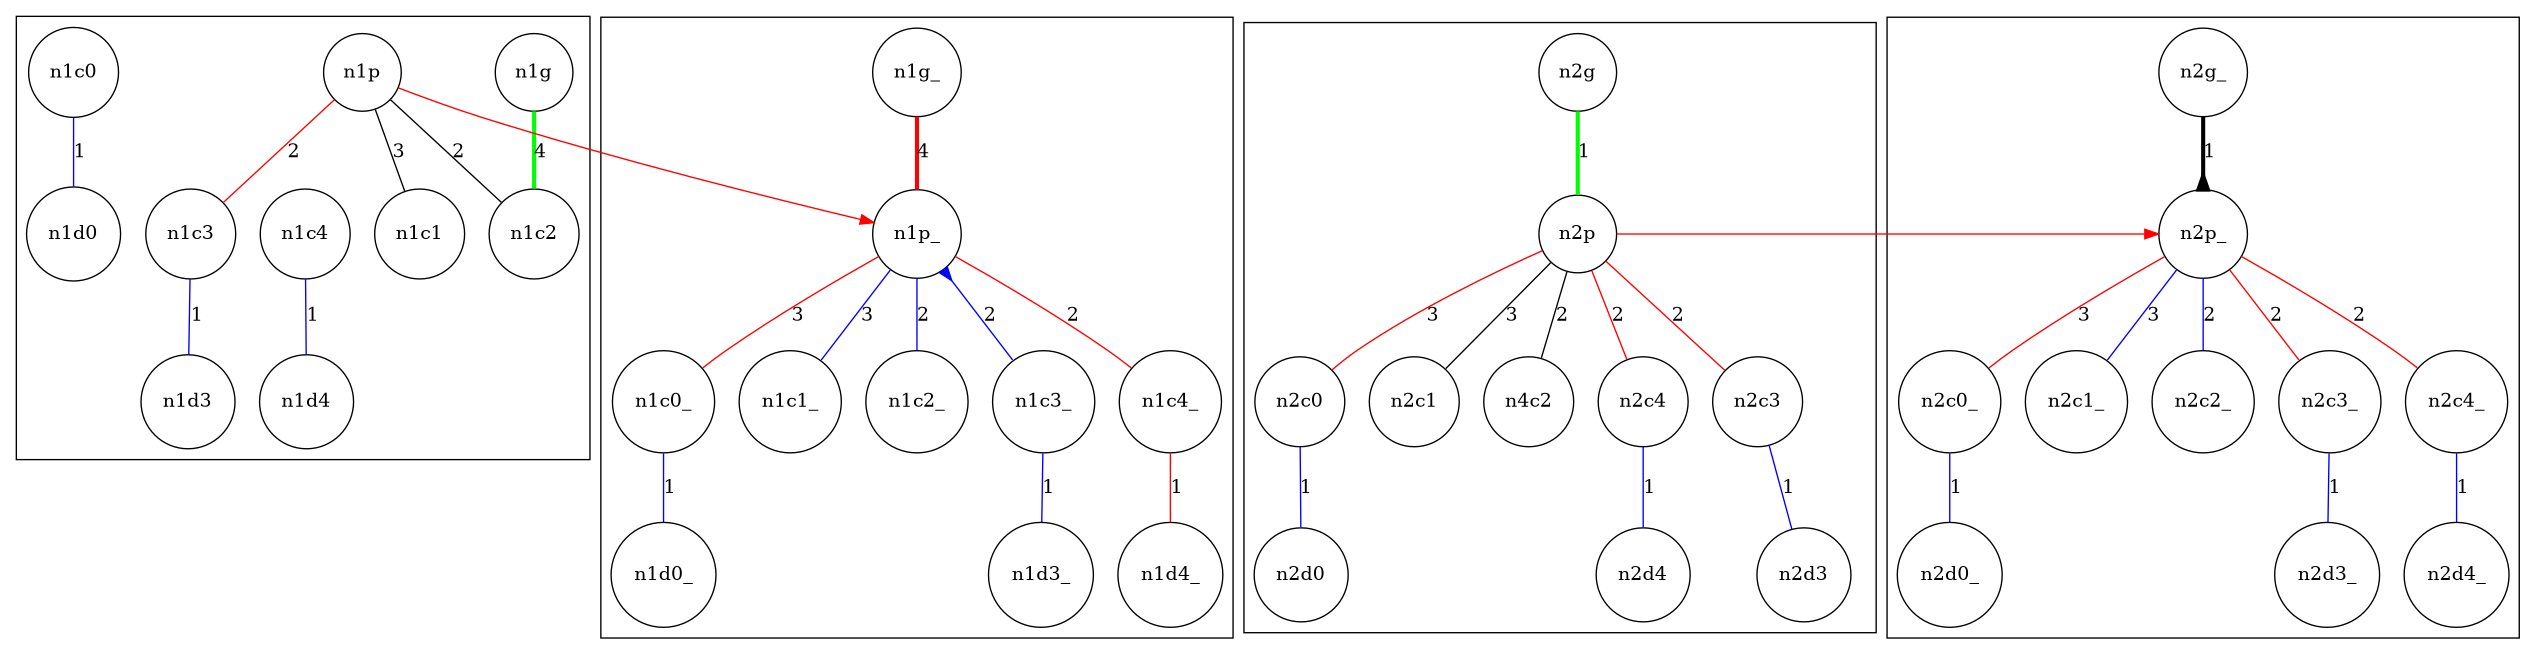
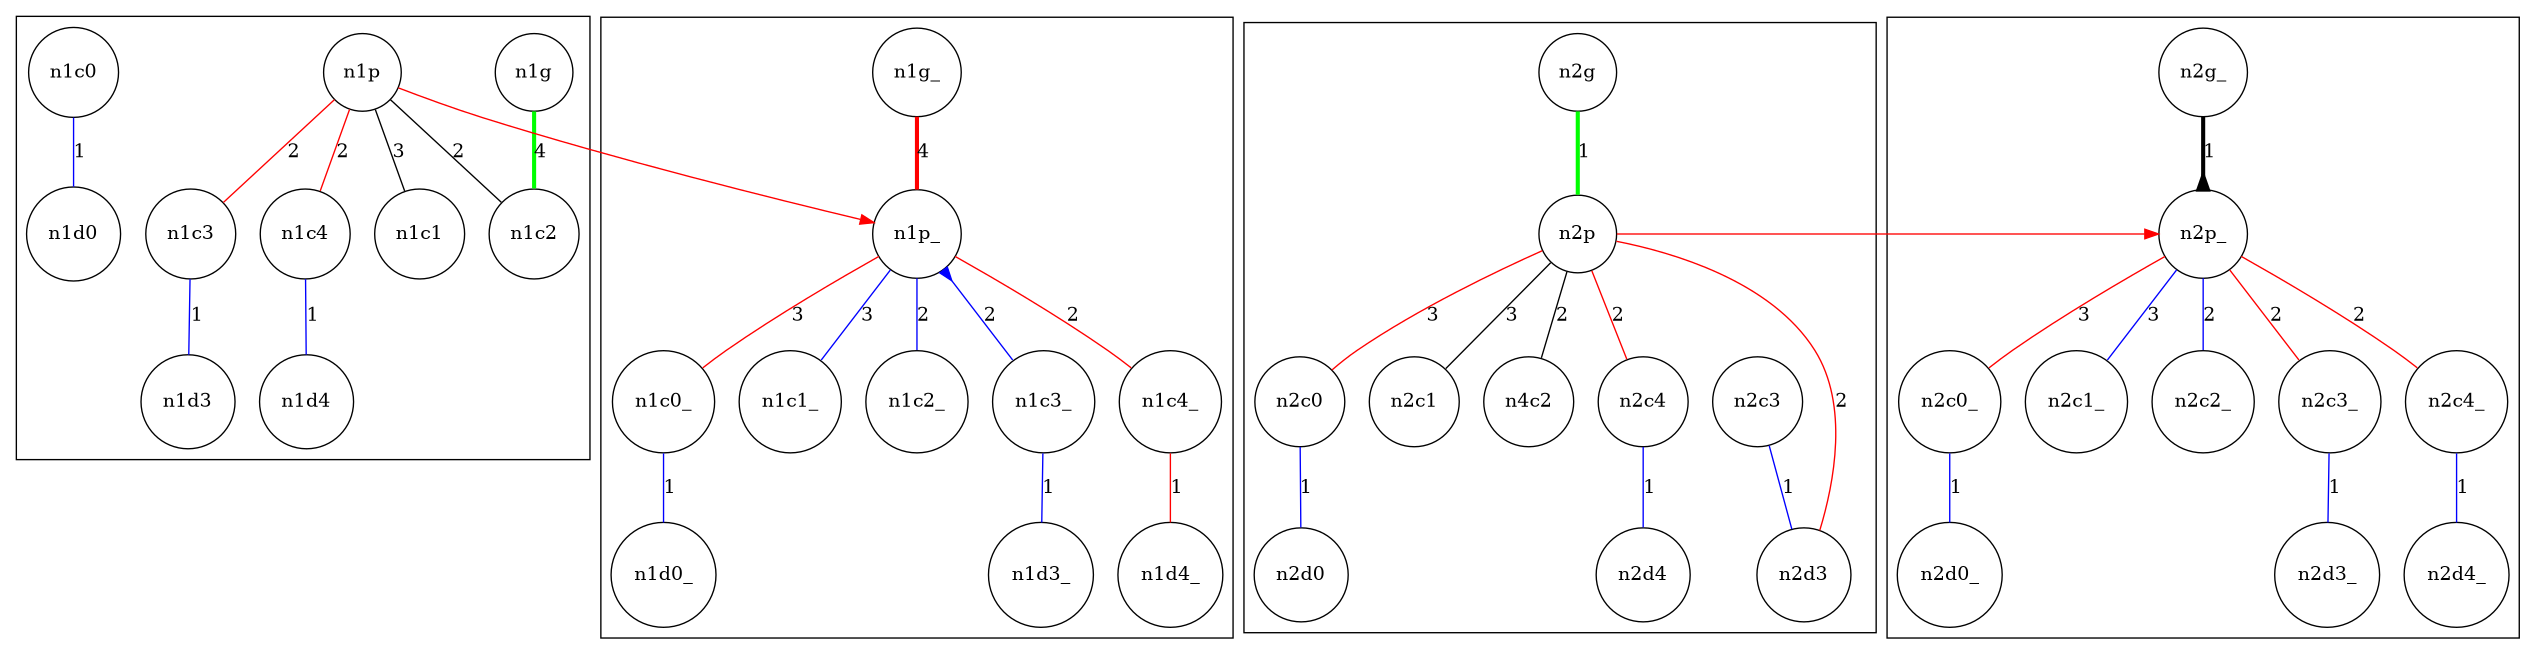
none -> (335, 150)
(1665, 316) -> (1800, 332)
